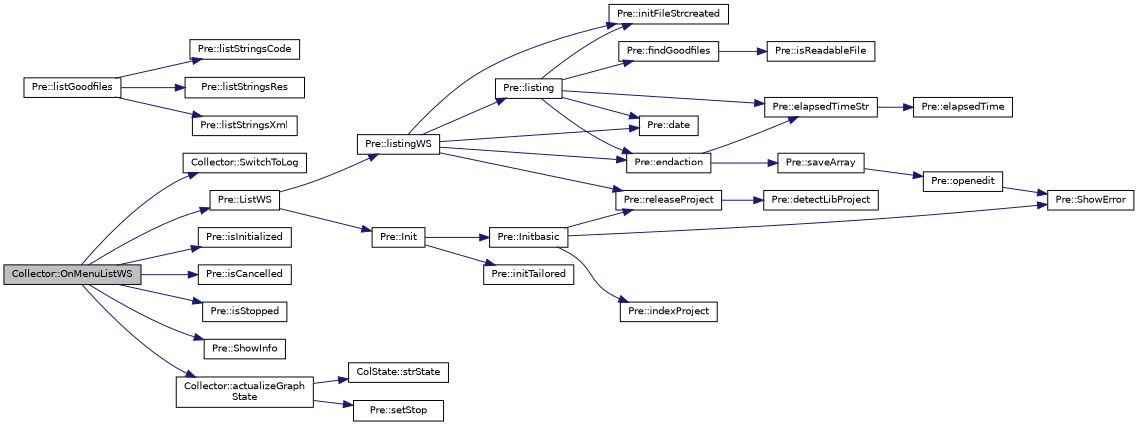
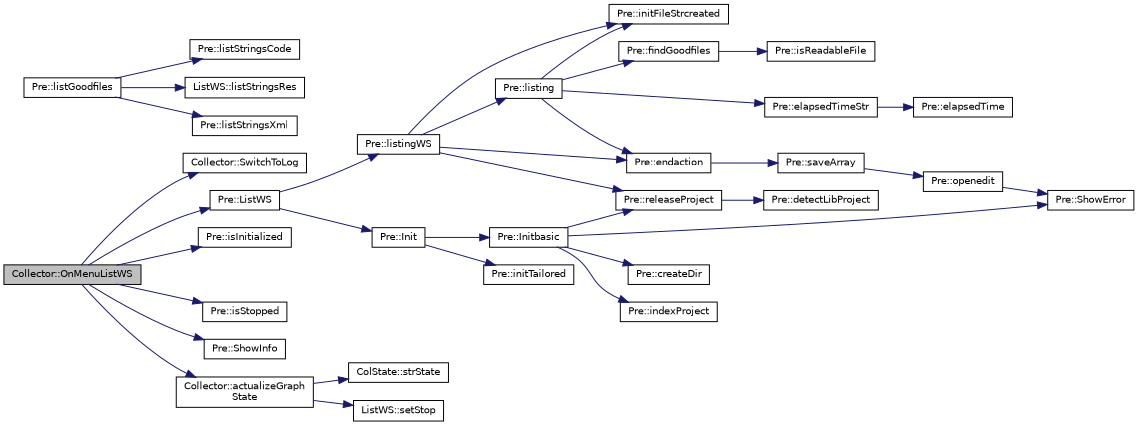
(245, 88) -> (245, 88)
(669, 126) -> none
(745, 138) -> none
(245, 275) -> none
none -> (669, 275)
(399, 411) -> (399, 411)
